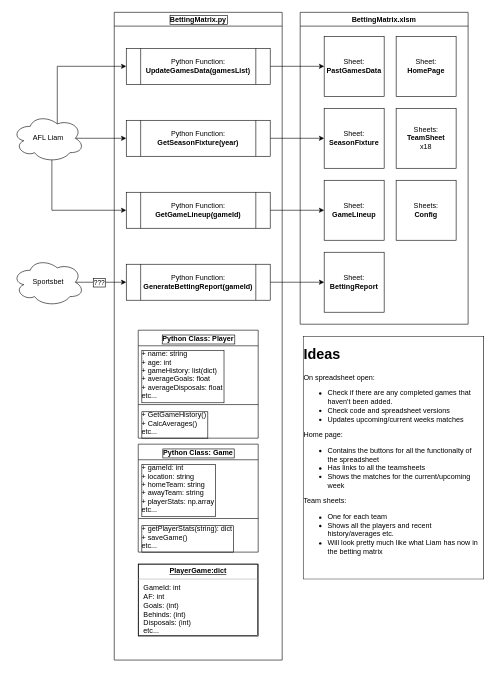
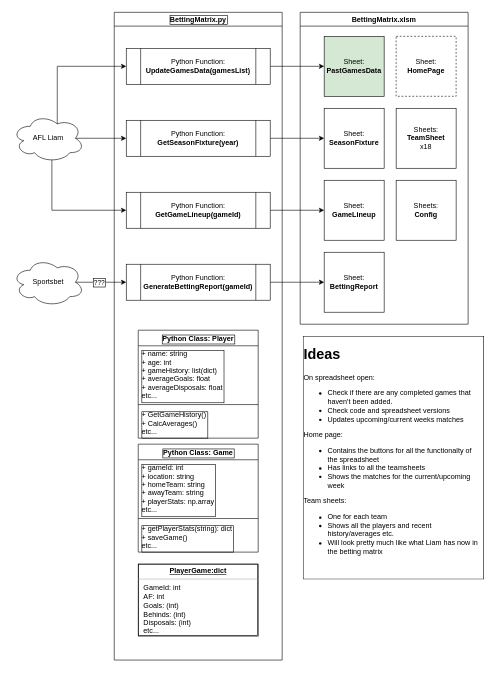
(354, 66) -> (354, 66)
(426, 66) -> (426, 66)
